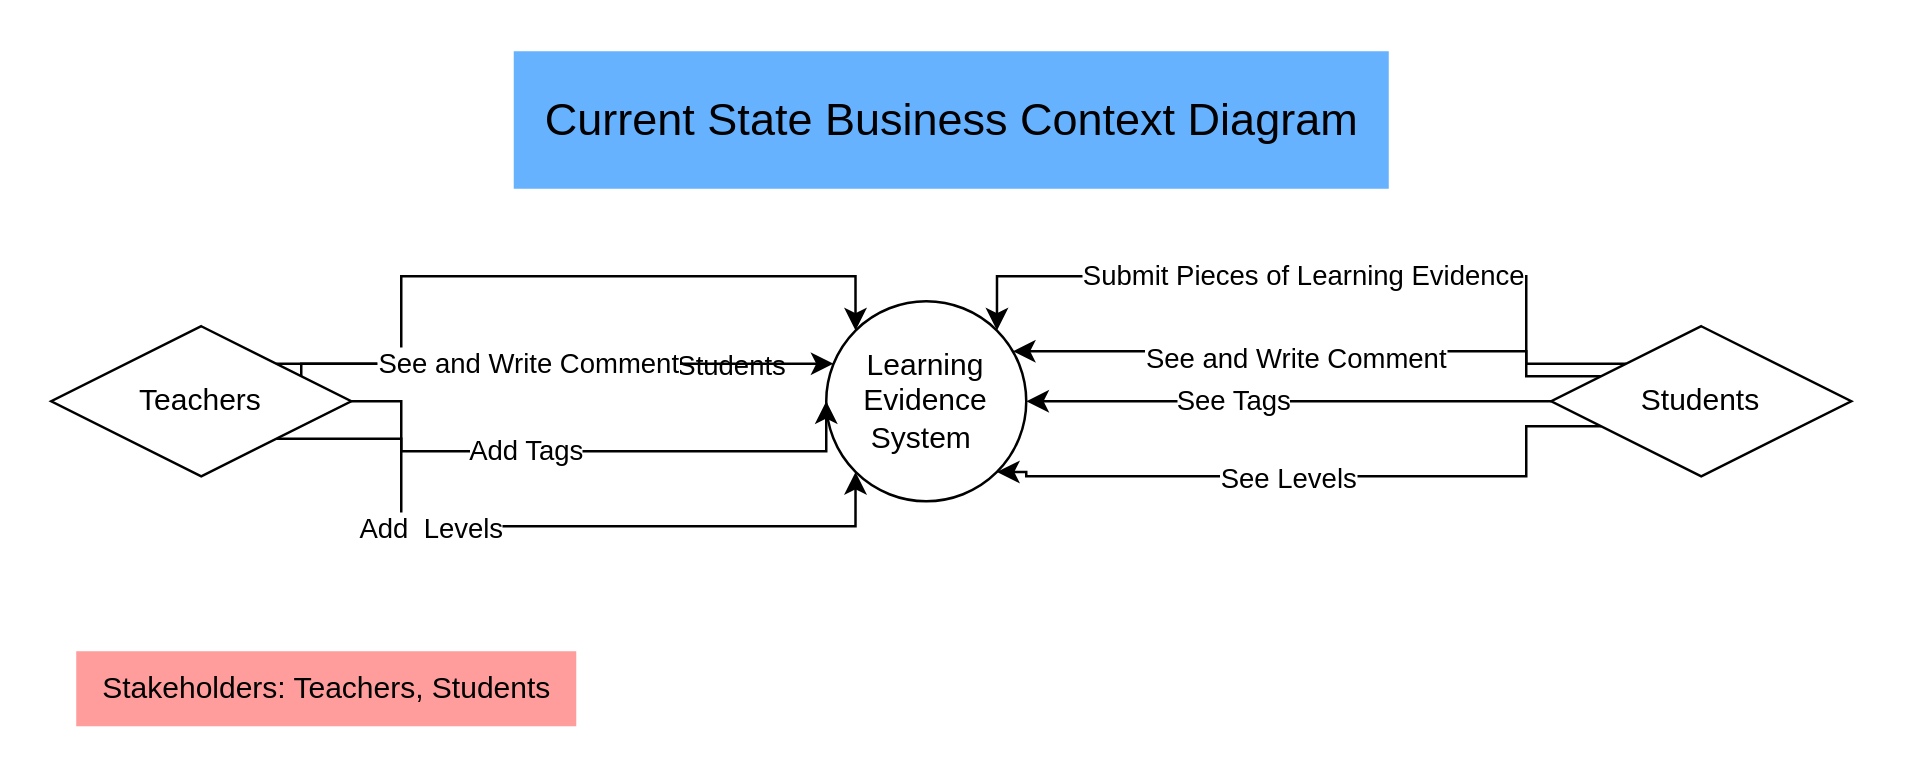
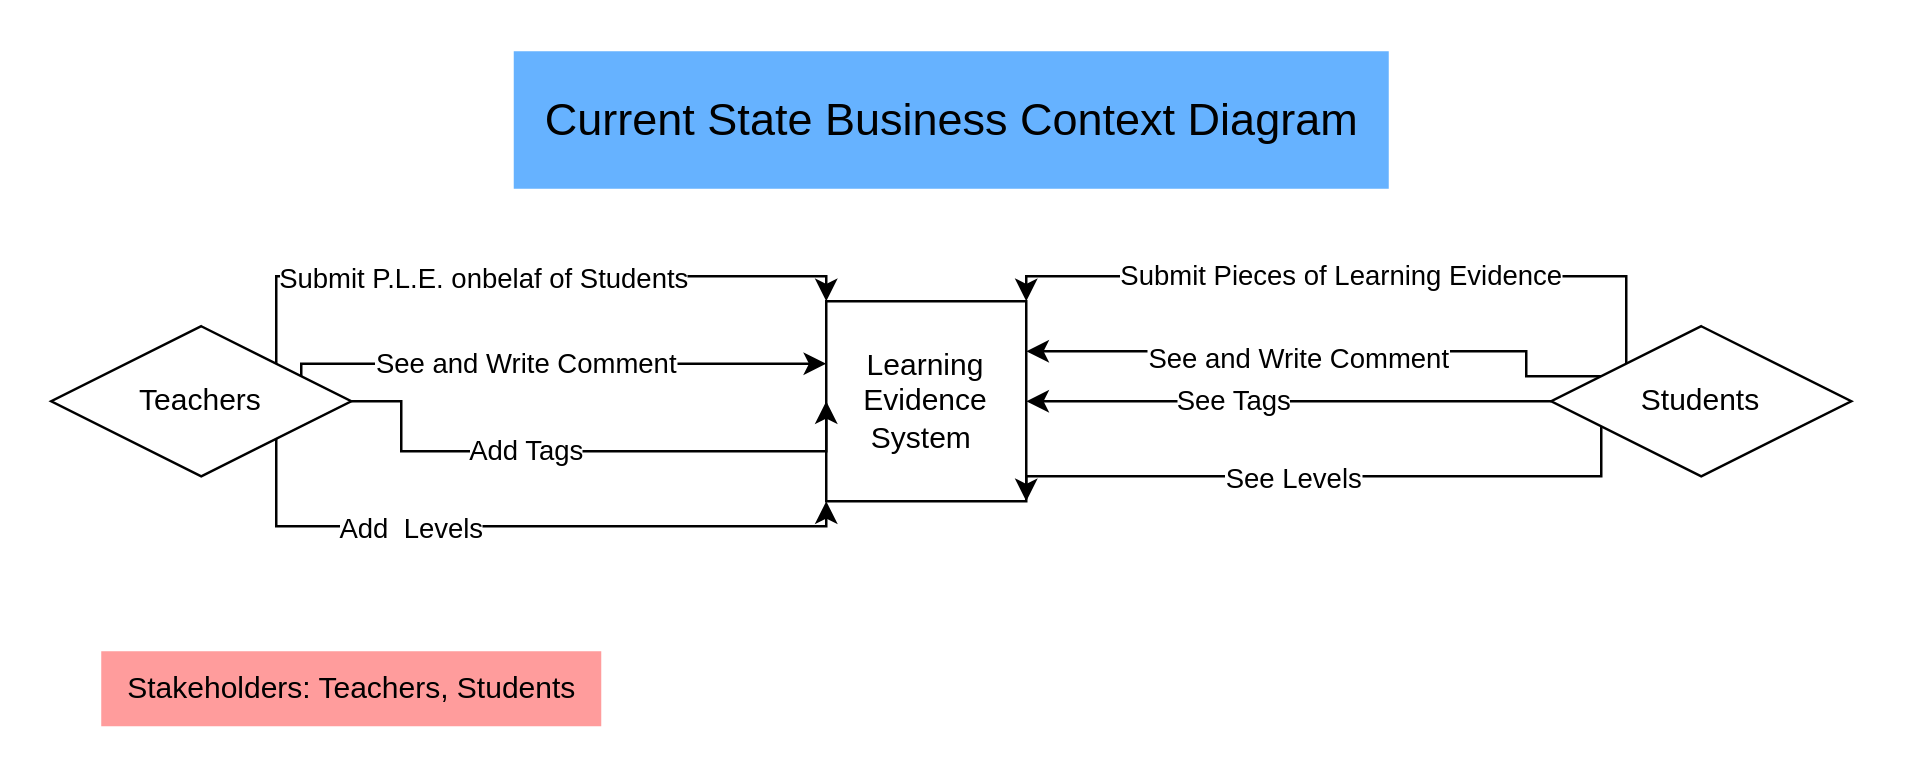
(926, 401) -> (926, 401)
(326, 689) -> (351, 689)
